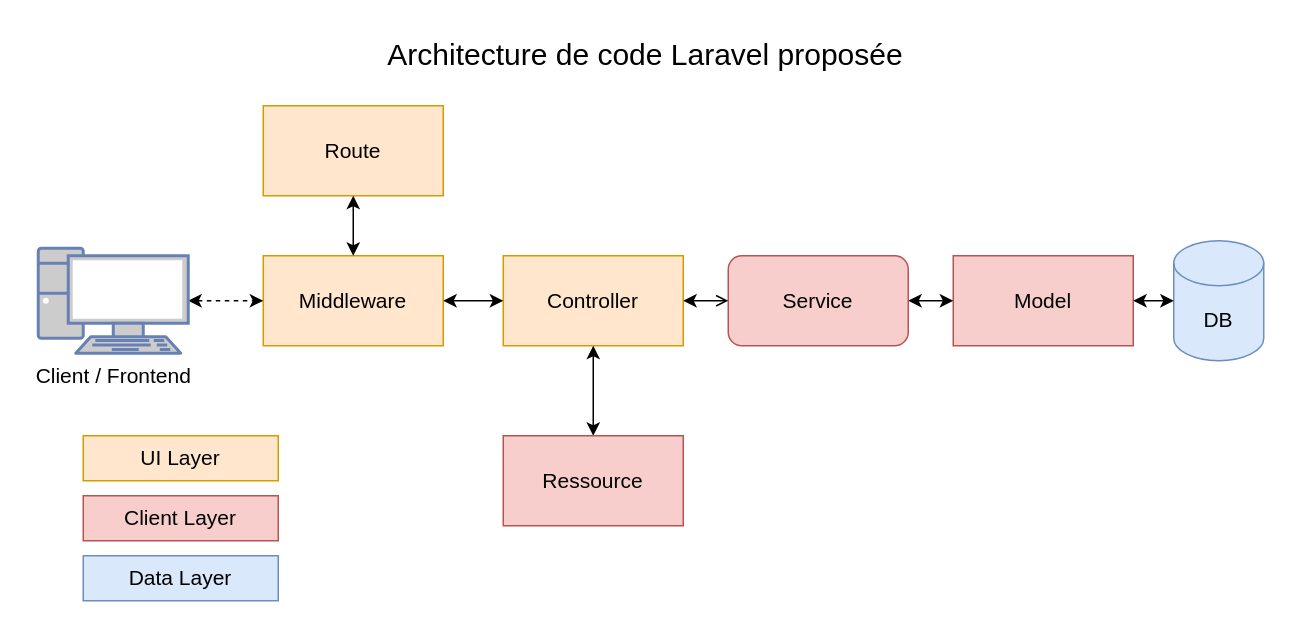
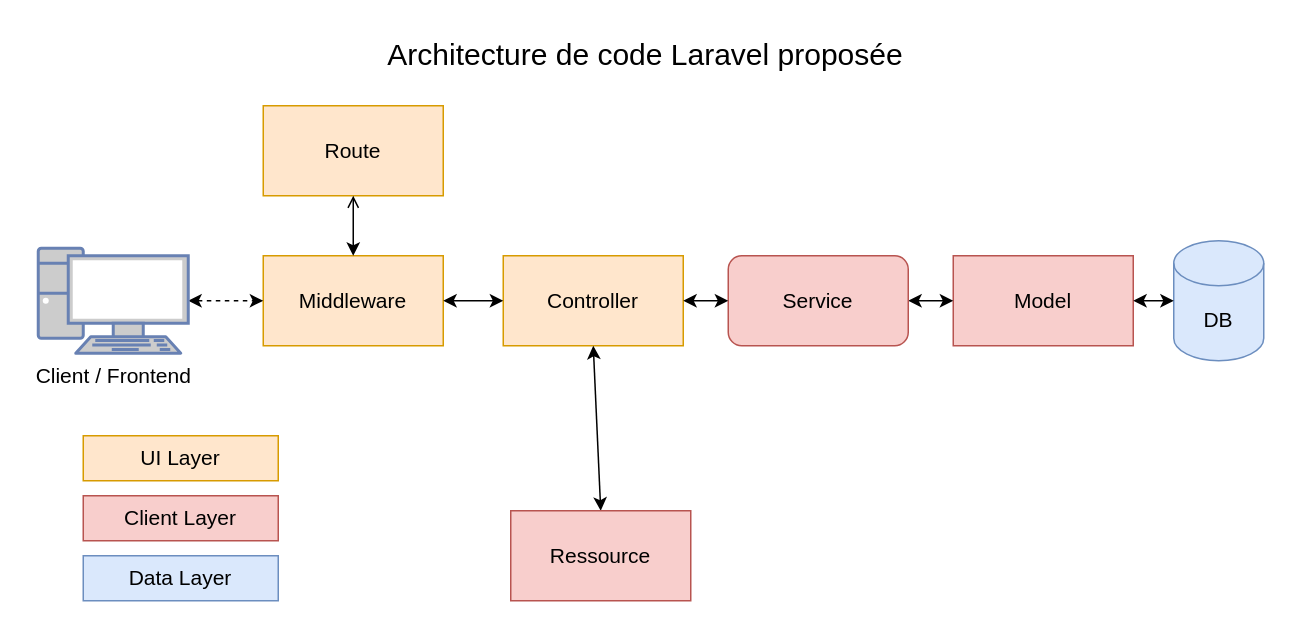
(353, 207) -> (353, 204)
(719, 301) -> (717, 301)
(593, 481) -> (601, 556)
